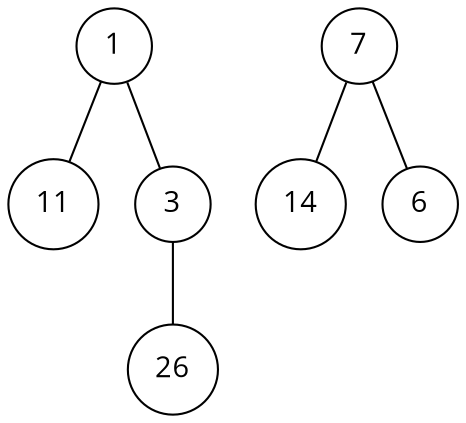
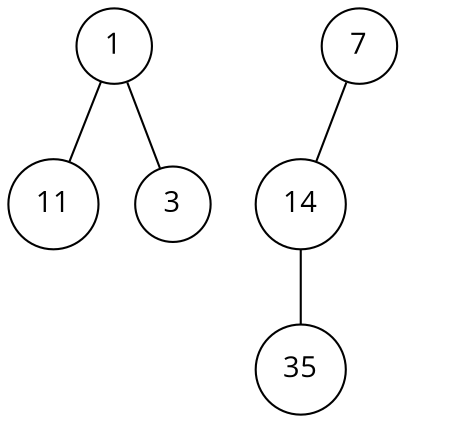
(420, 204) -> none
(173, 370) -> none
none -> (301, 370)
